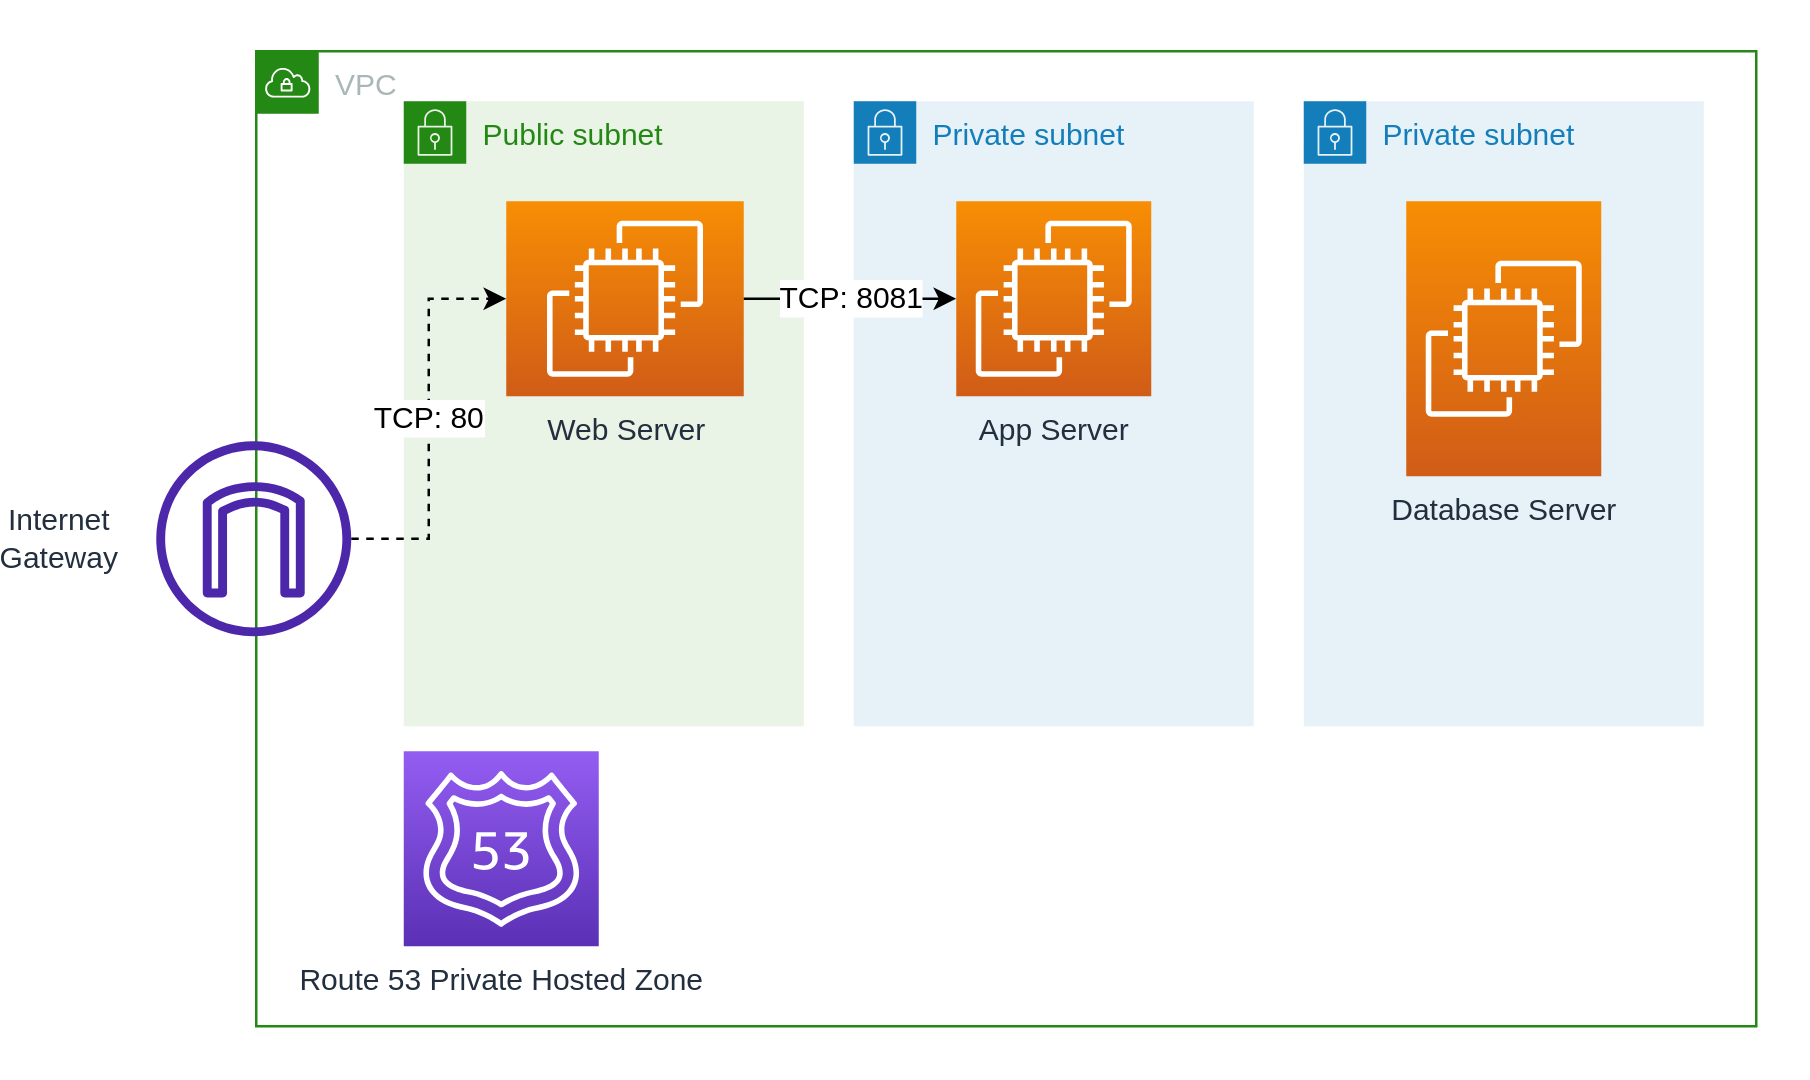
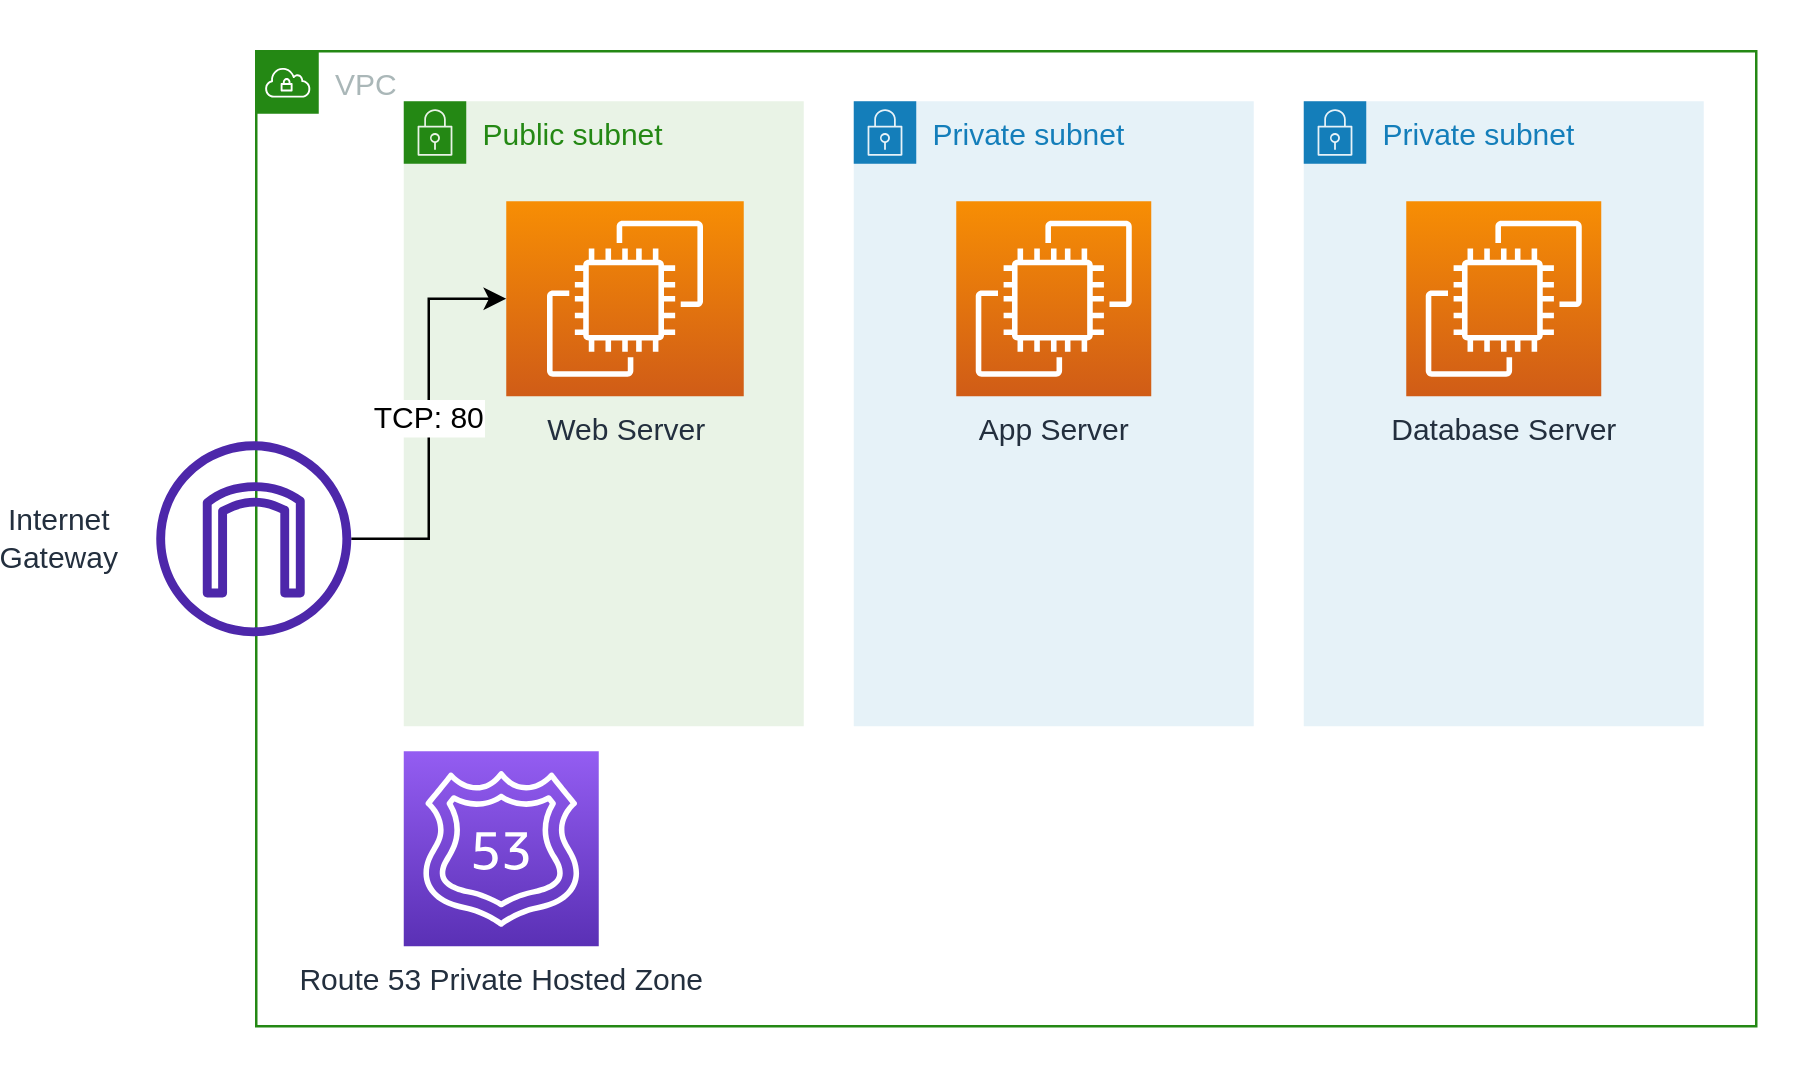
(898, 299) -> none
(1504, 339) -> (1504, 299)
(429, 524) -> (429, 524)
